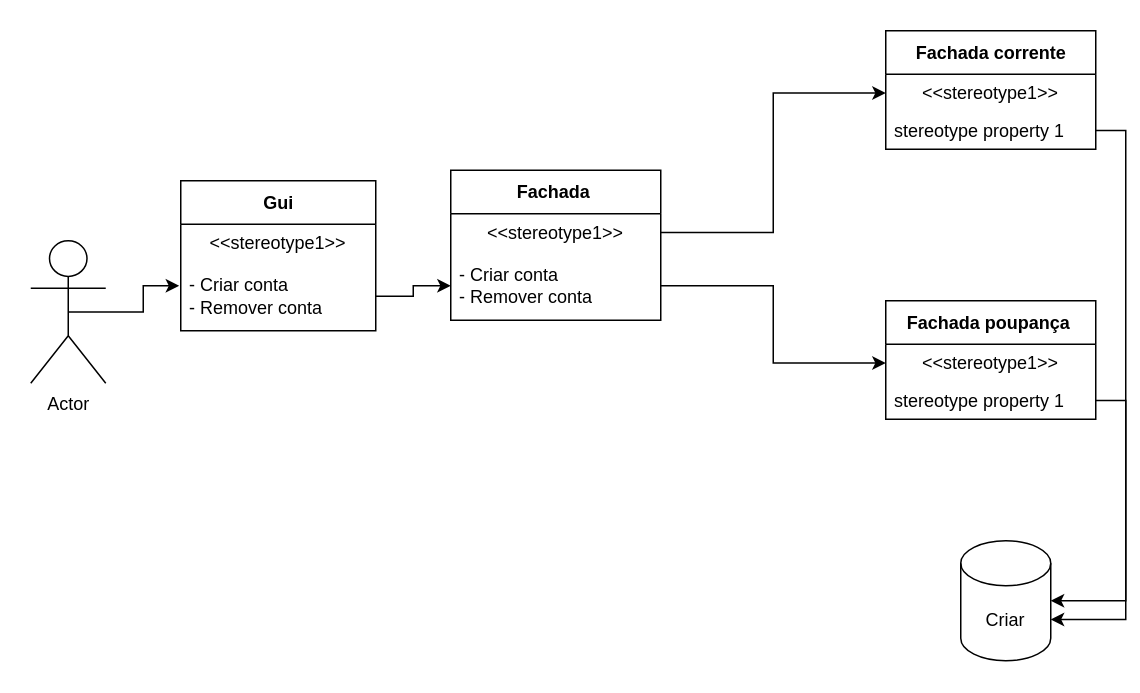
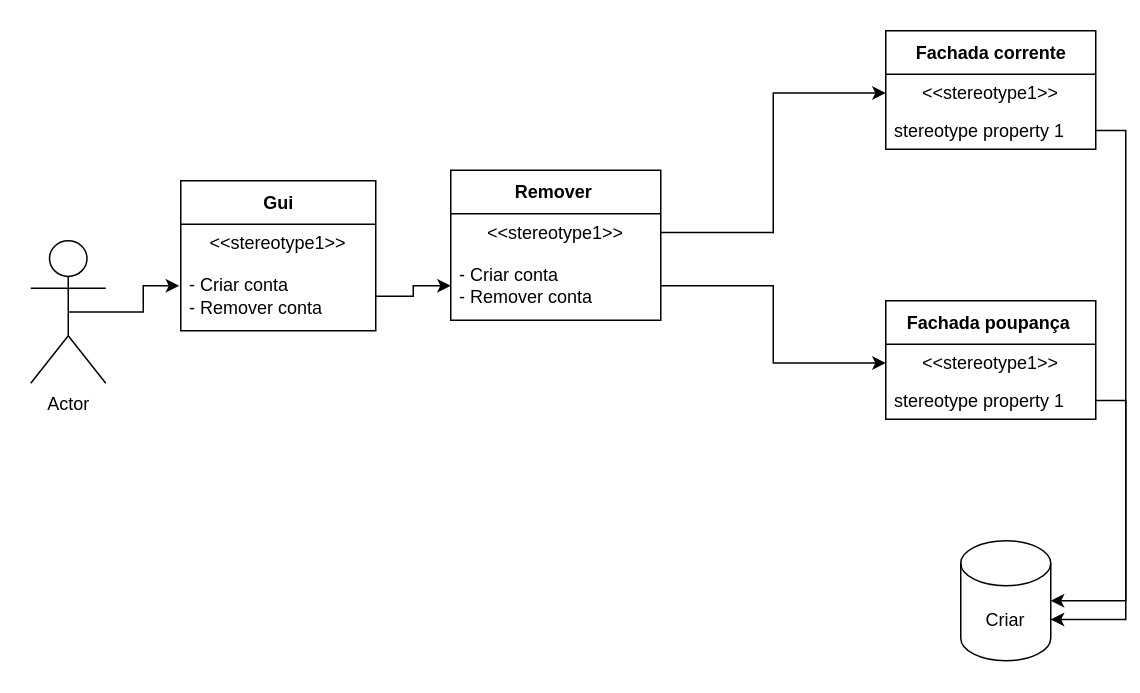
(557, 193) -> (557, 193)
